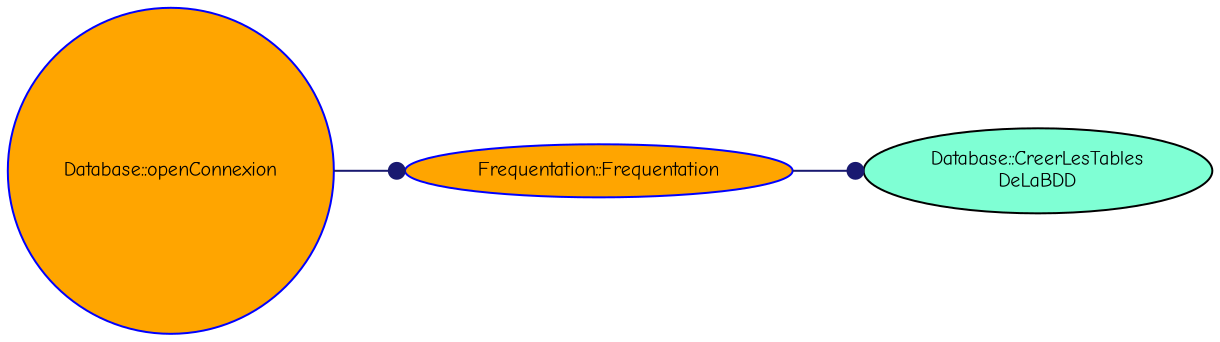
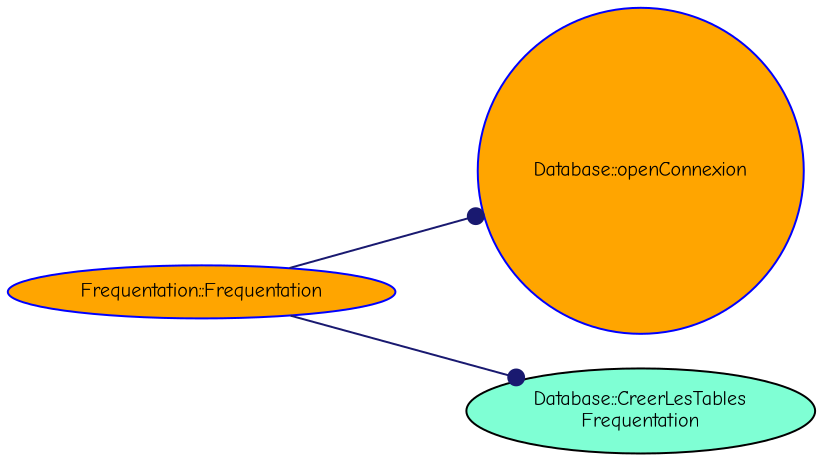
(361, 171) -> (379, 243)
(1038, 171) -> (641, 411)
